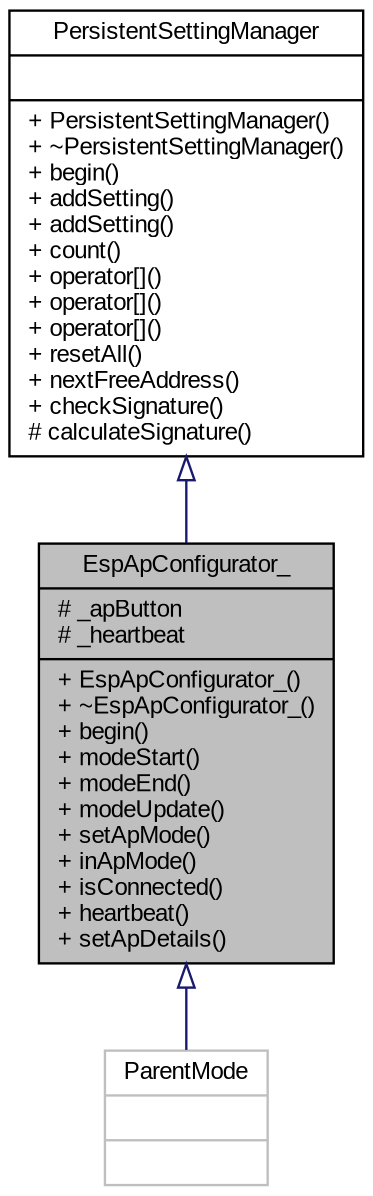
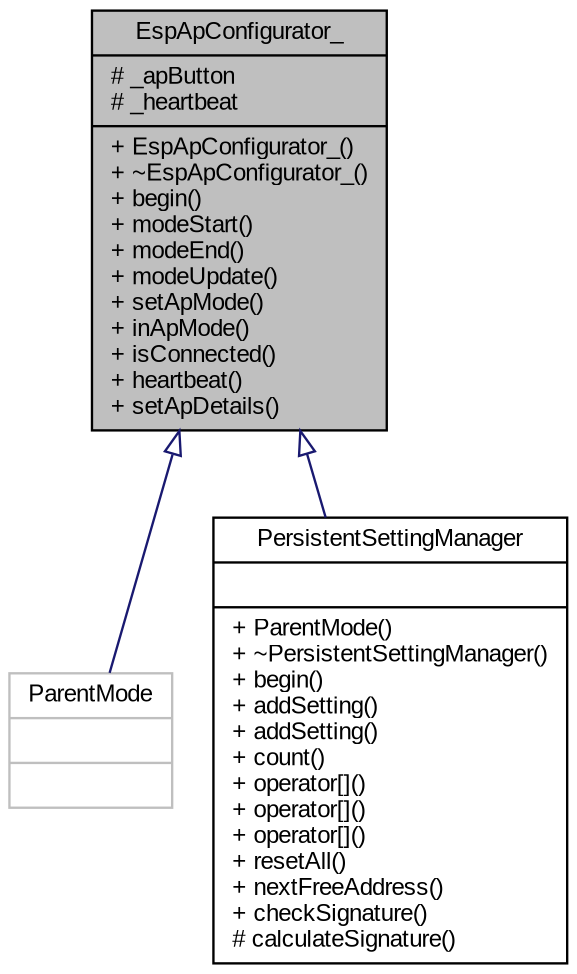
(179, 121) -> (312, 628)
(186, 512) -> (316, 486)
